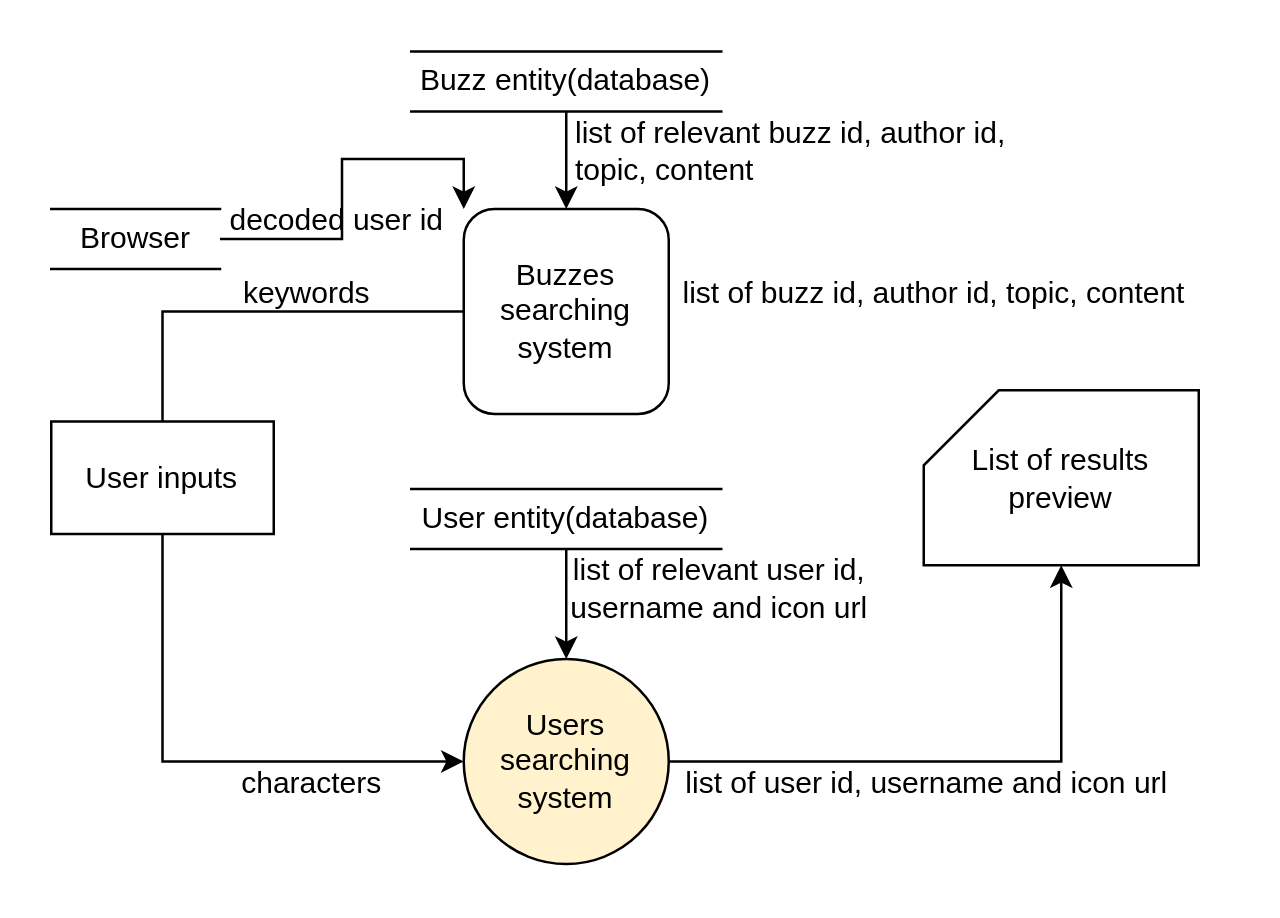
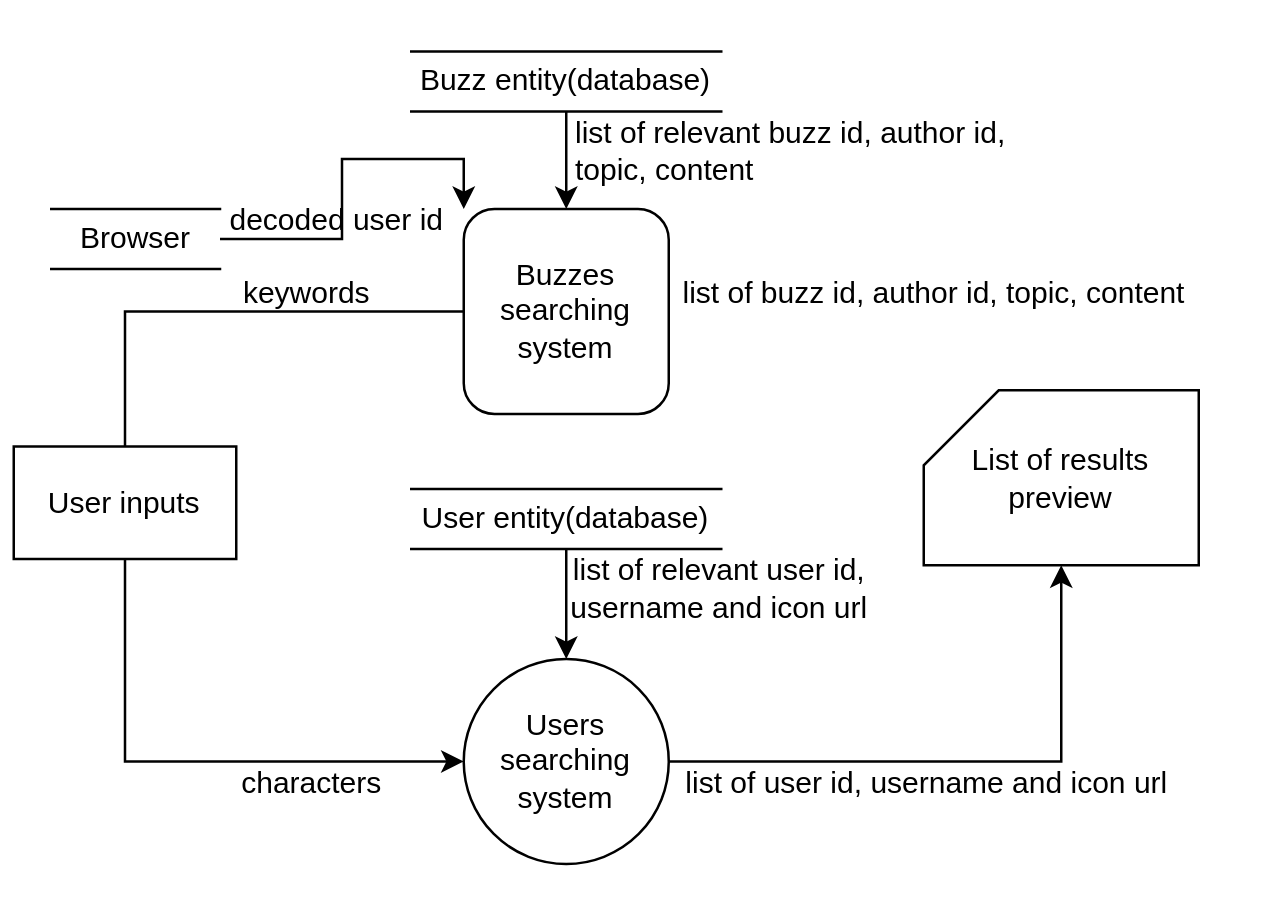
(163, 478) -> (125, 503)
(566, 761) -> (566, 761)
